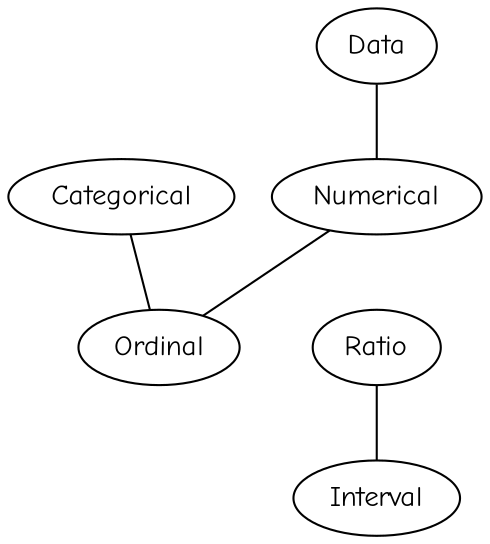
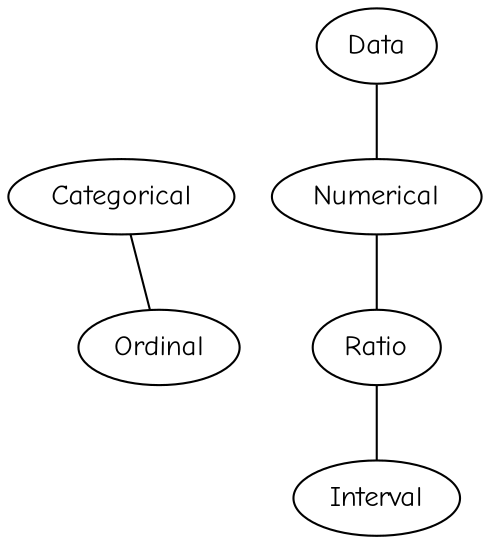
(266, 273) -> (377, 272)
